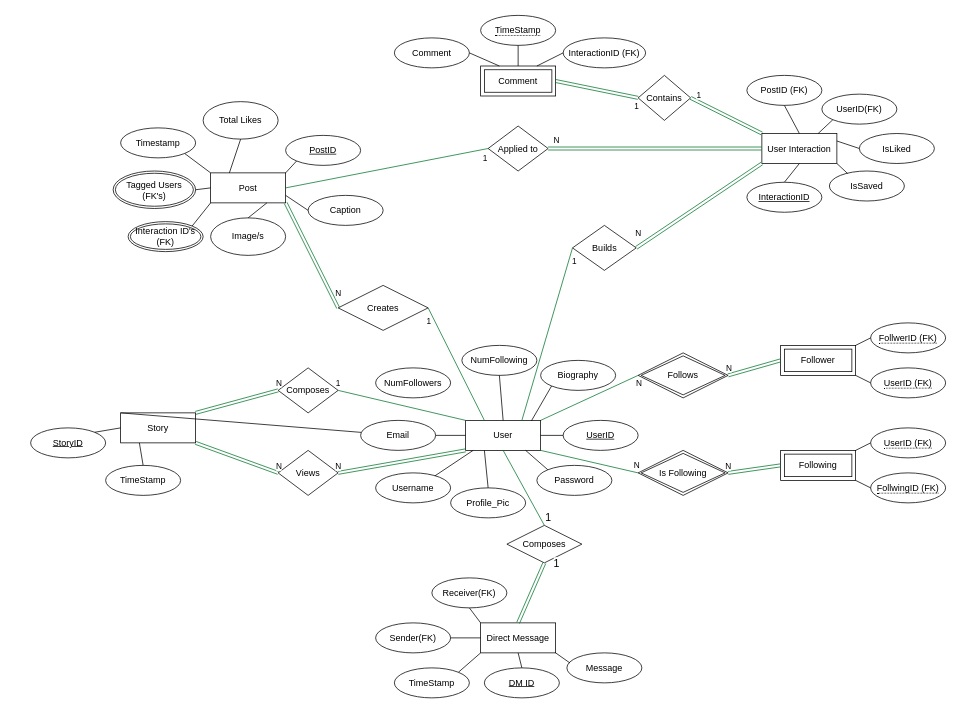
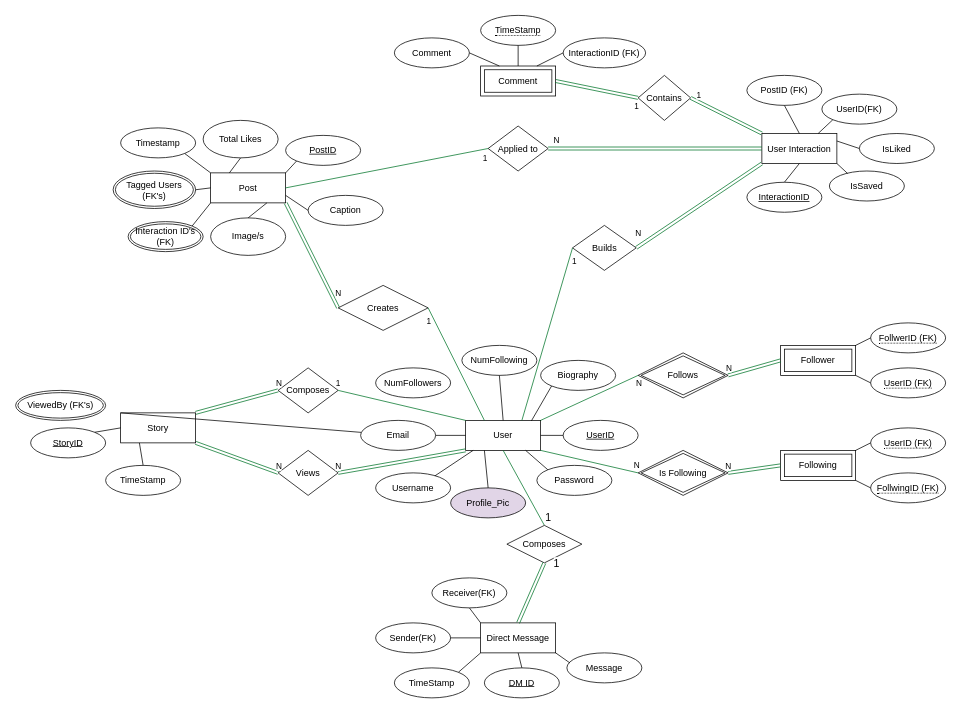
(240, 120) -> (240, 139)
none -> (60, 405)
(488, 503) -> (488, 503)
